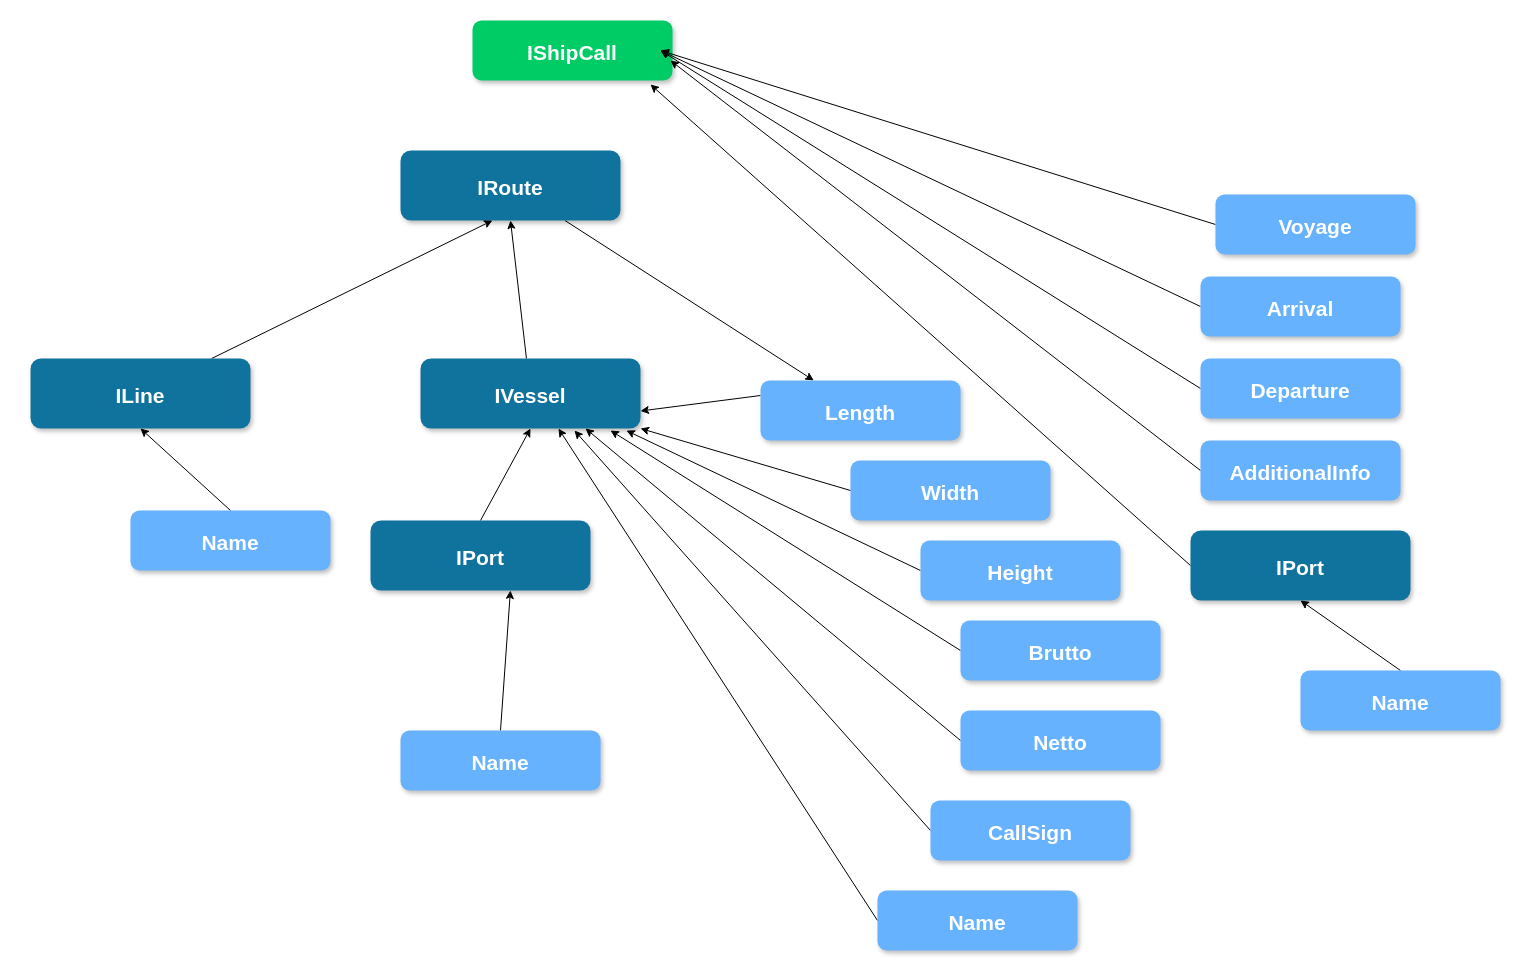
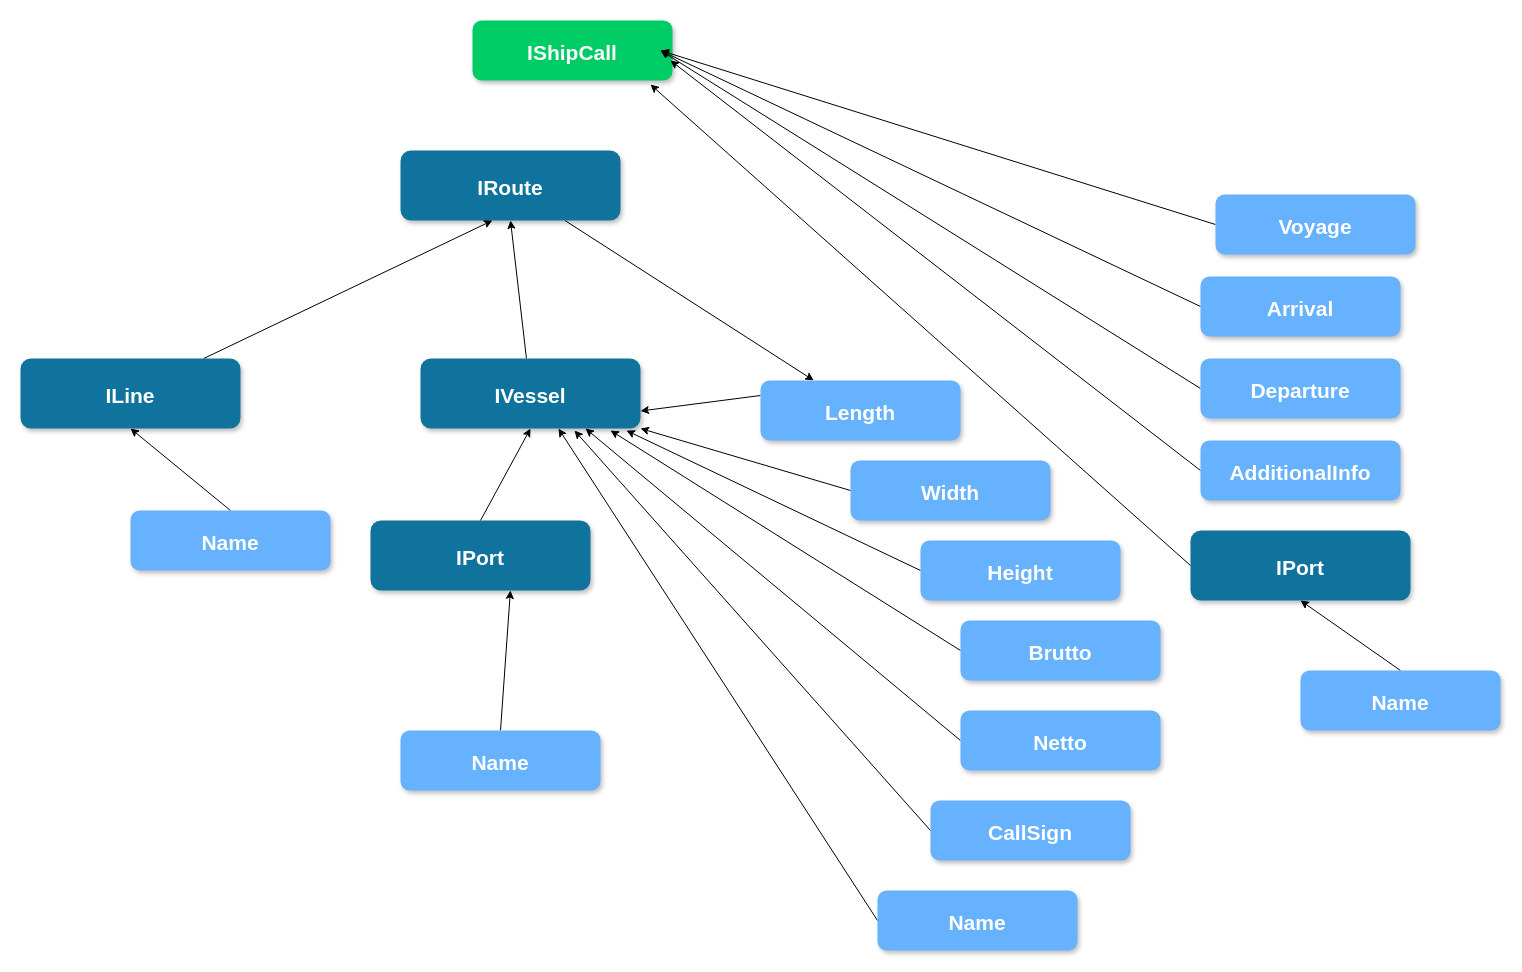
(141, 394) -> (131, 394)
